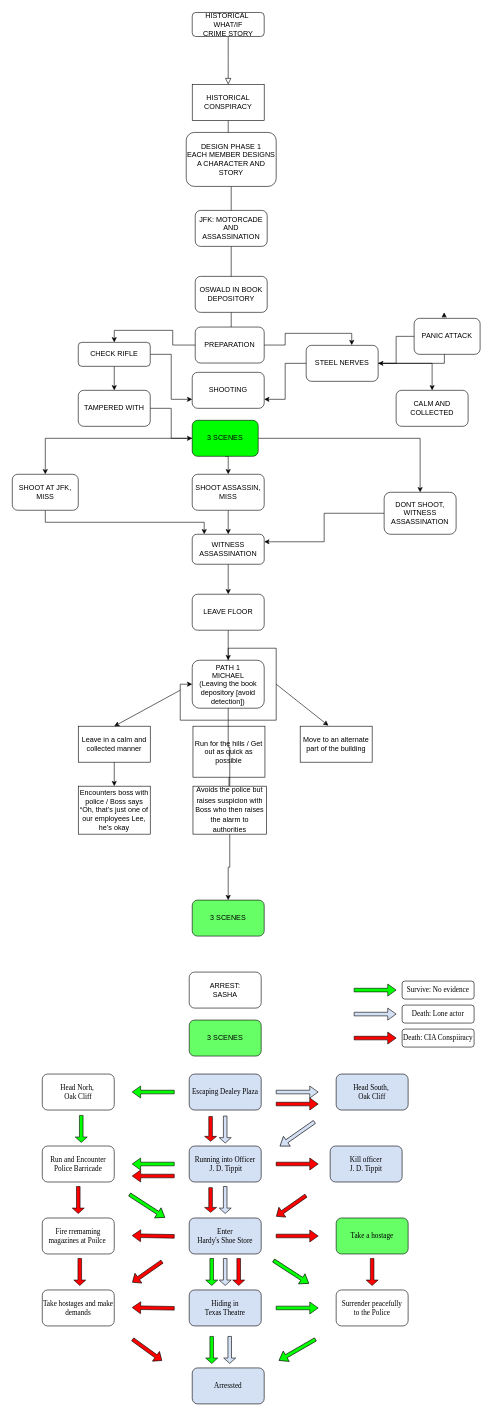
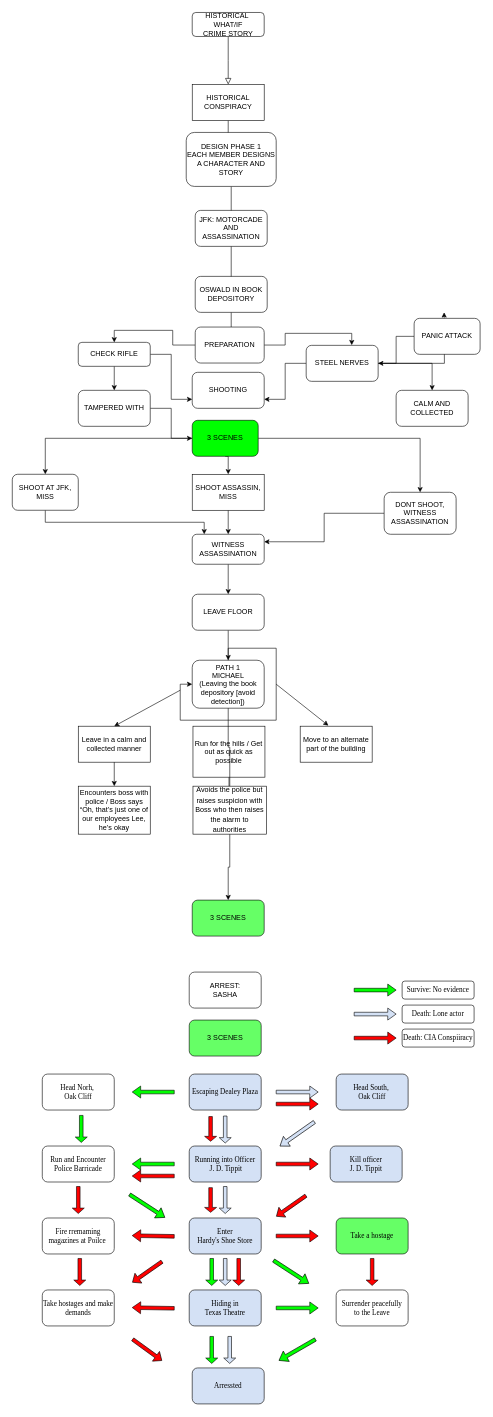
(228, 492) -> (228, 492)
(372, 1308) -> (372, 1308)
